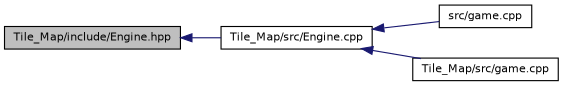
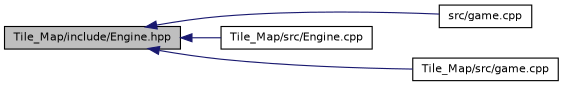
(412, 25) -> (297, 13)
(397, 55) -> (286, 64)
